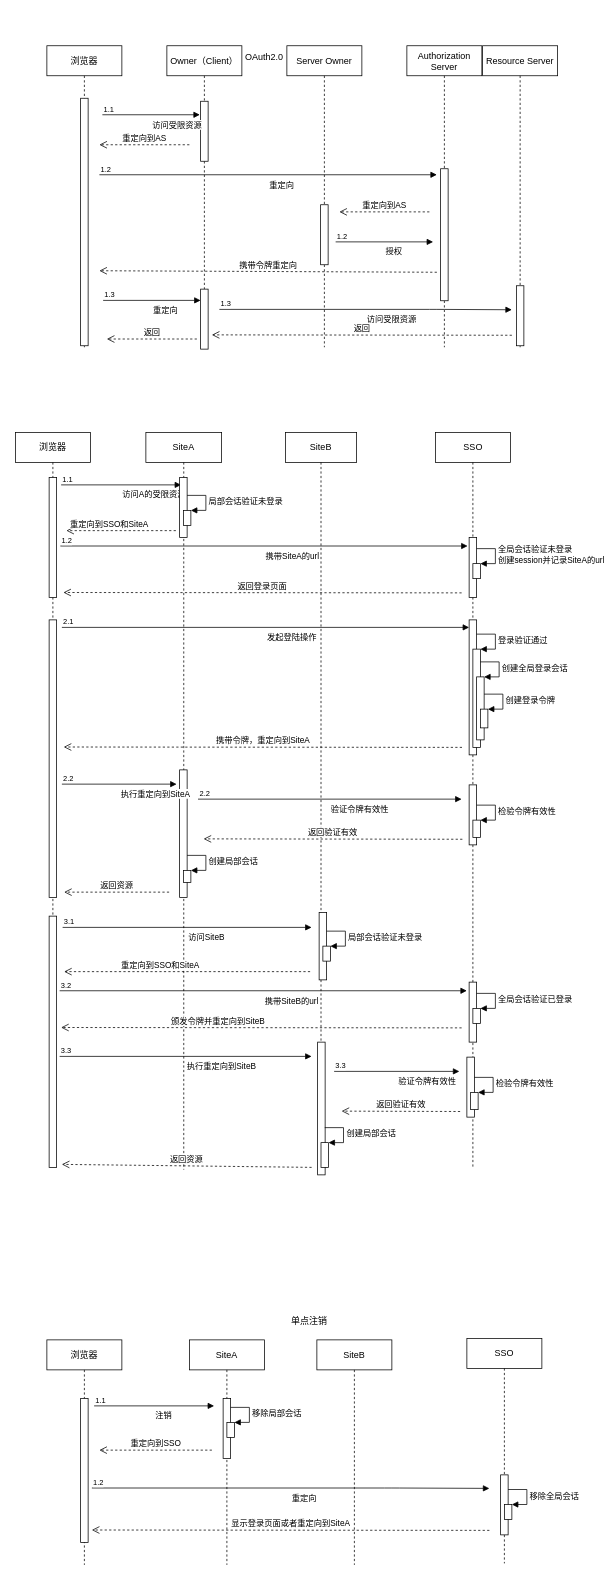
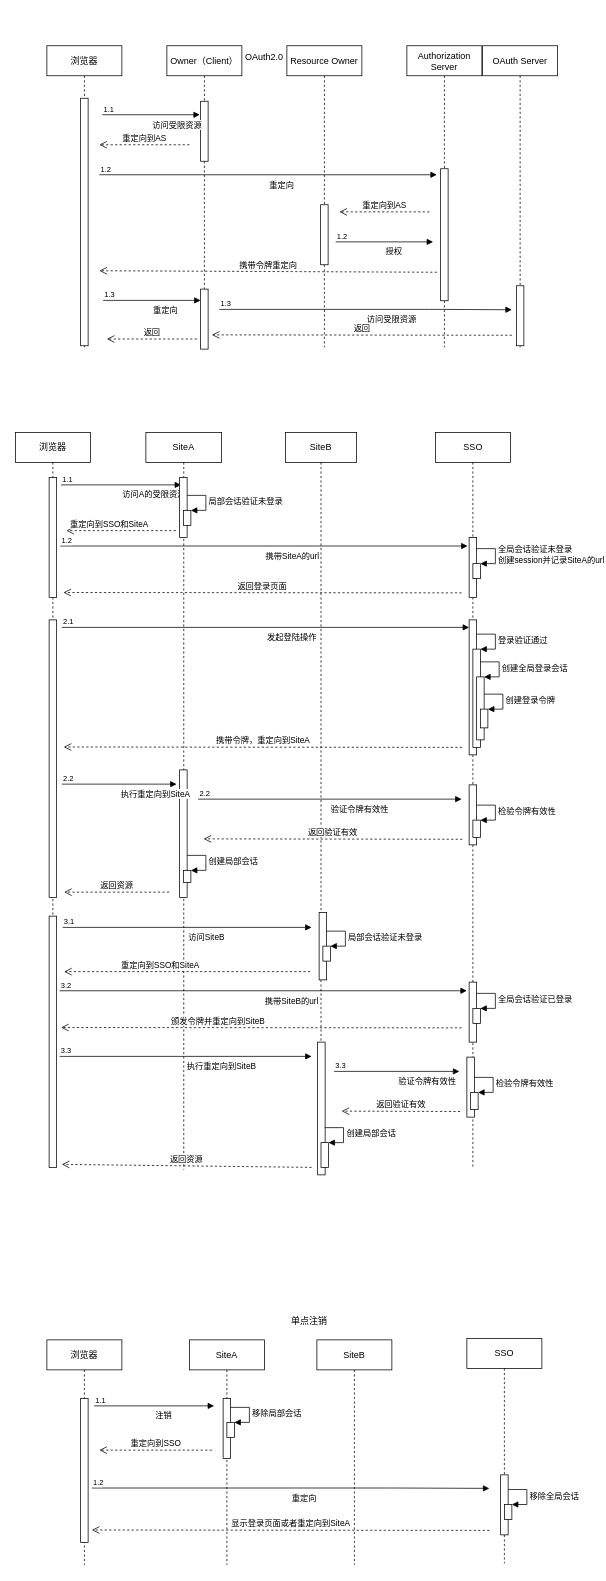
(324, 61) -> (324, 61)
(520, 61) -> (520, 61)
